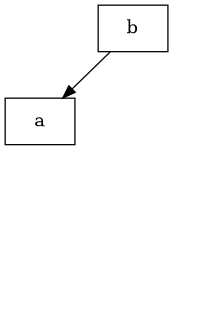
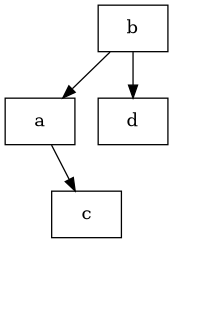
none -> (133, 121)
none -> (87, 214)
